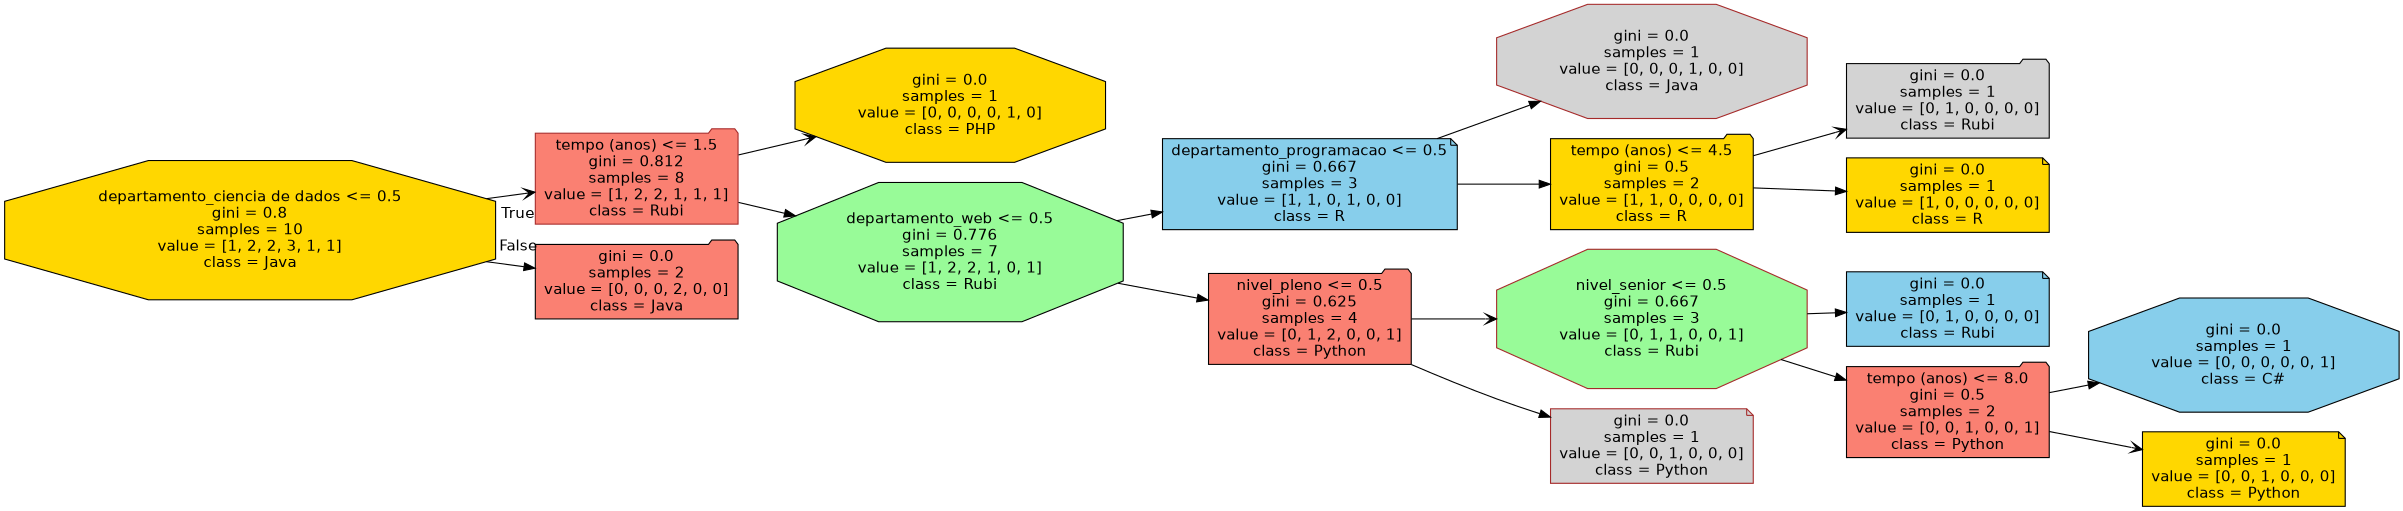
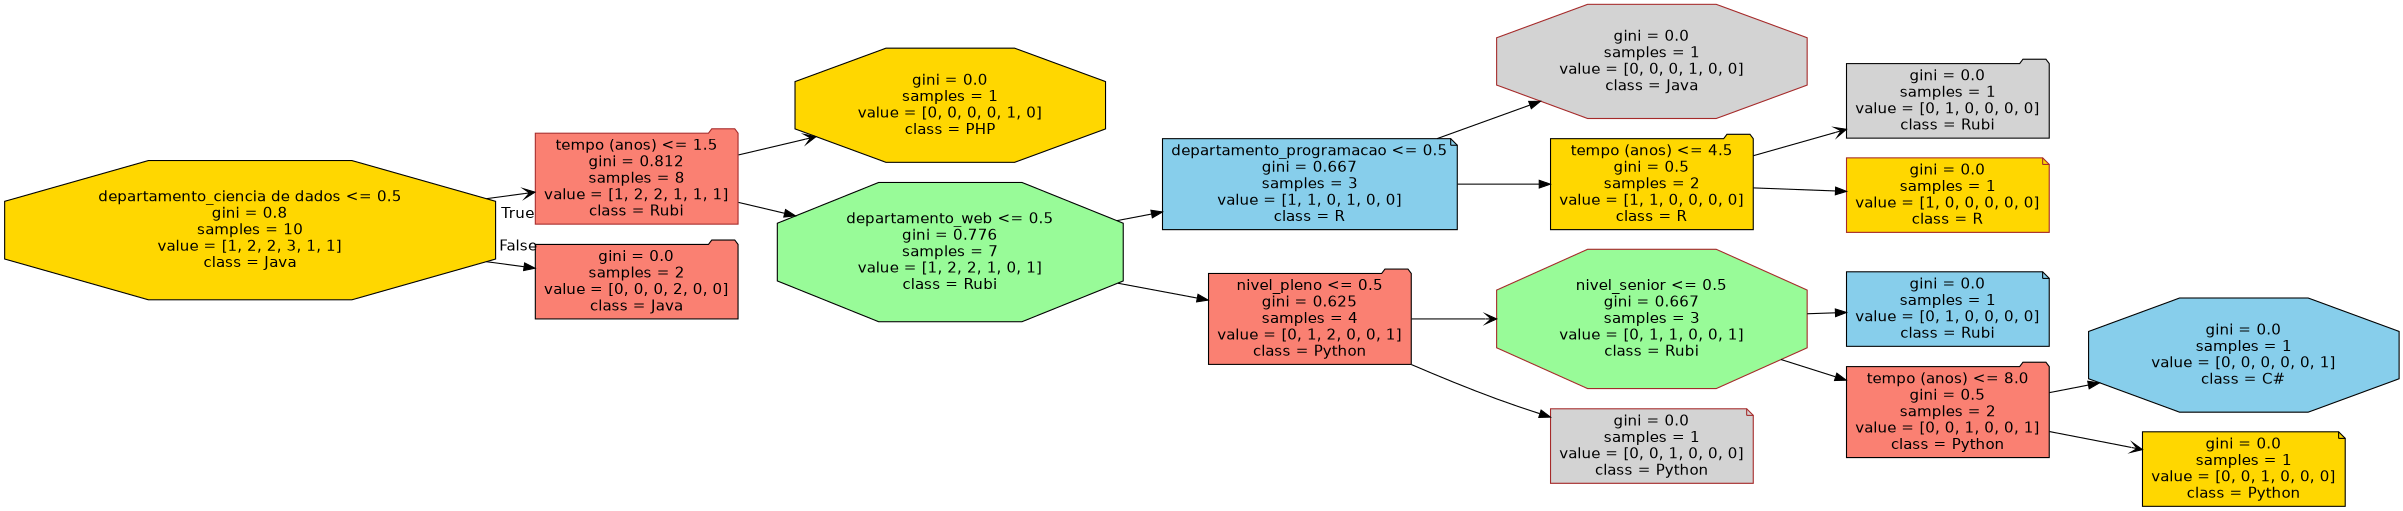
(1948, 195) -> (1948, 195)
